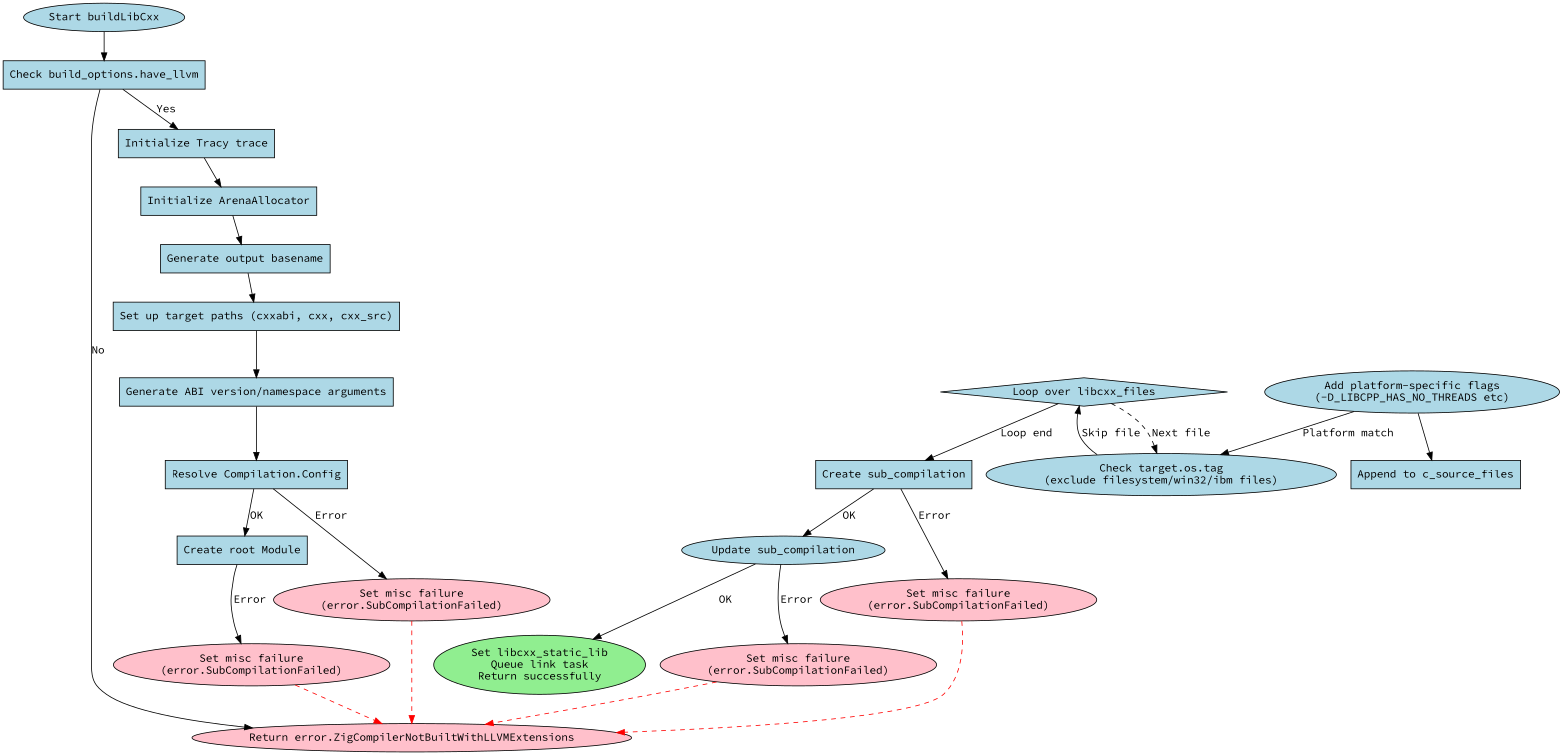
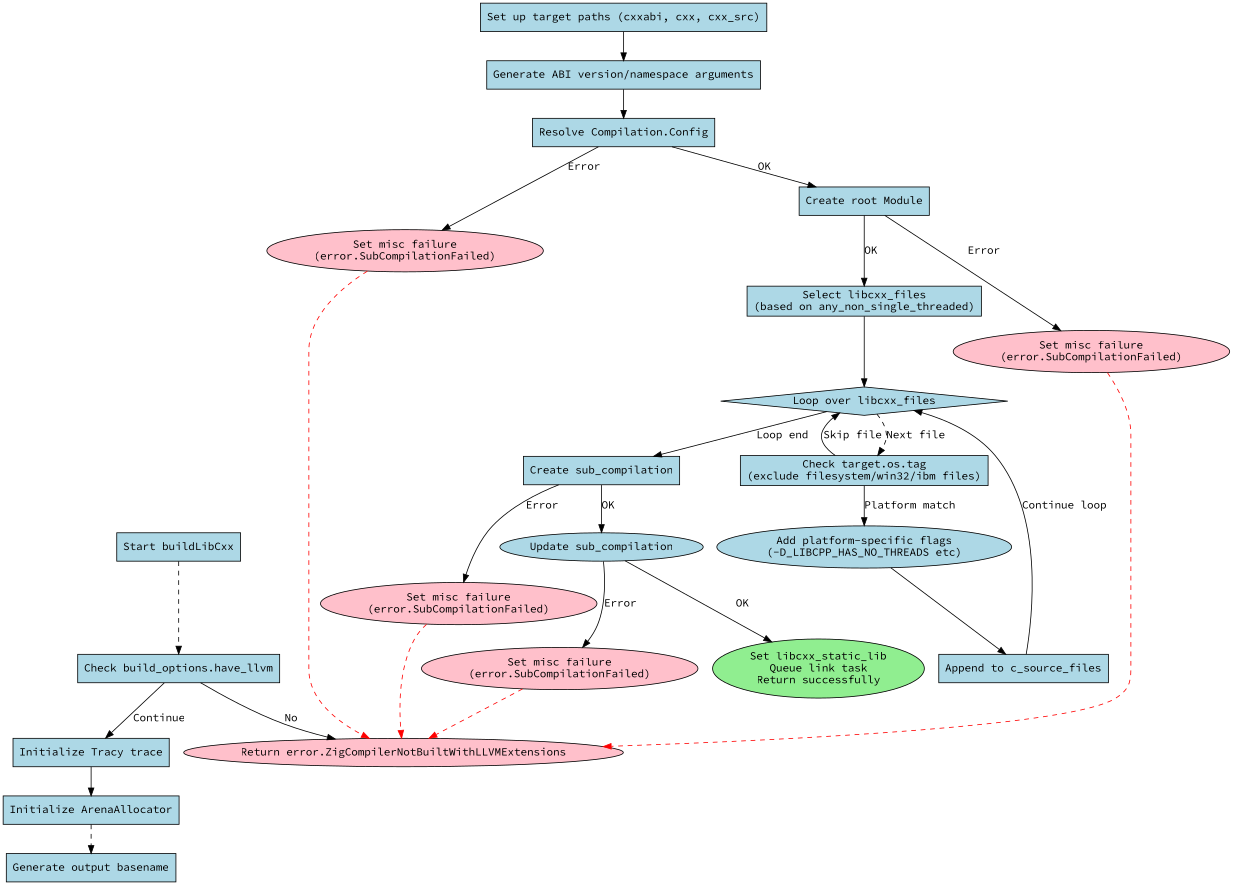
(104, 17) -> (179, 547)
(104, 42) -> (179, 604)
(166, 109) -> (159, 718)
(236, 226) -> (91, 835)
(250, 284) -> none
none -> (864, 301)
(1291, 432) -> (864, 502)
(1161, 475) -> (864, 471)
none -> (1022, 509)
